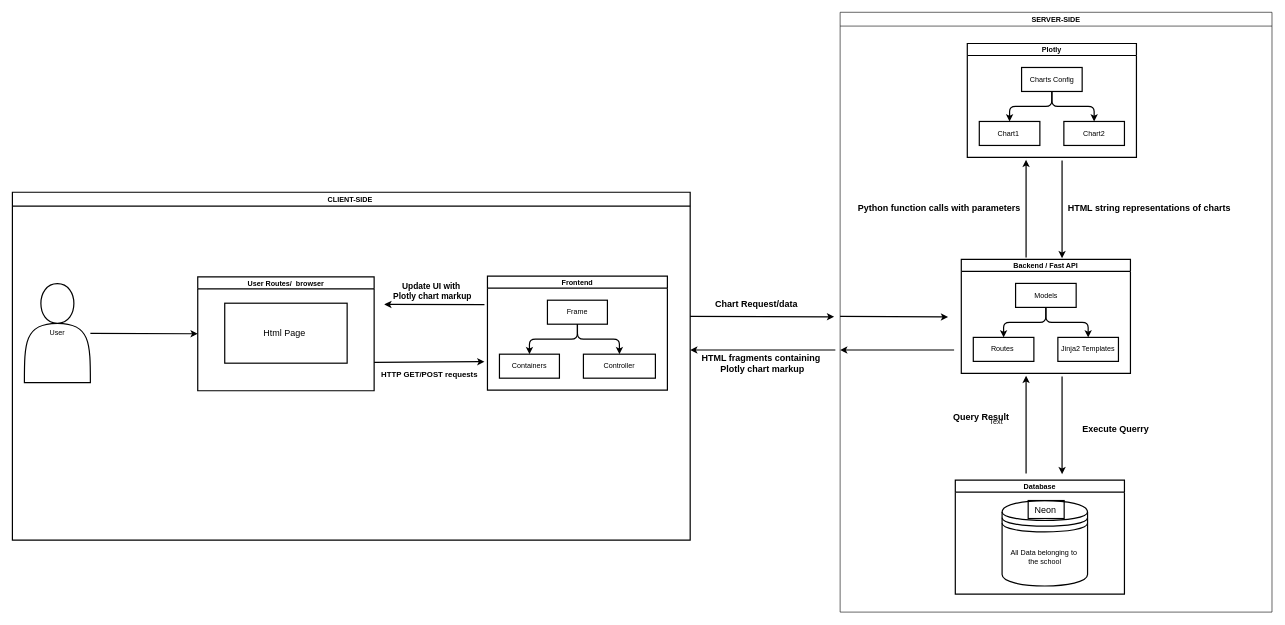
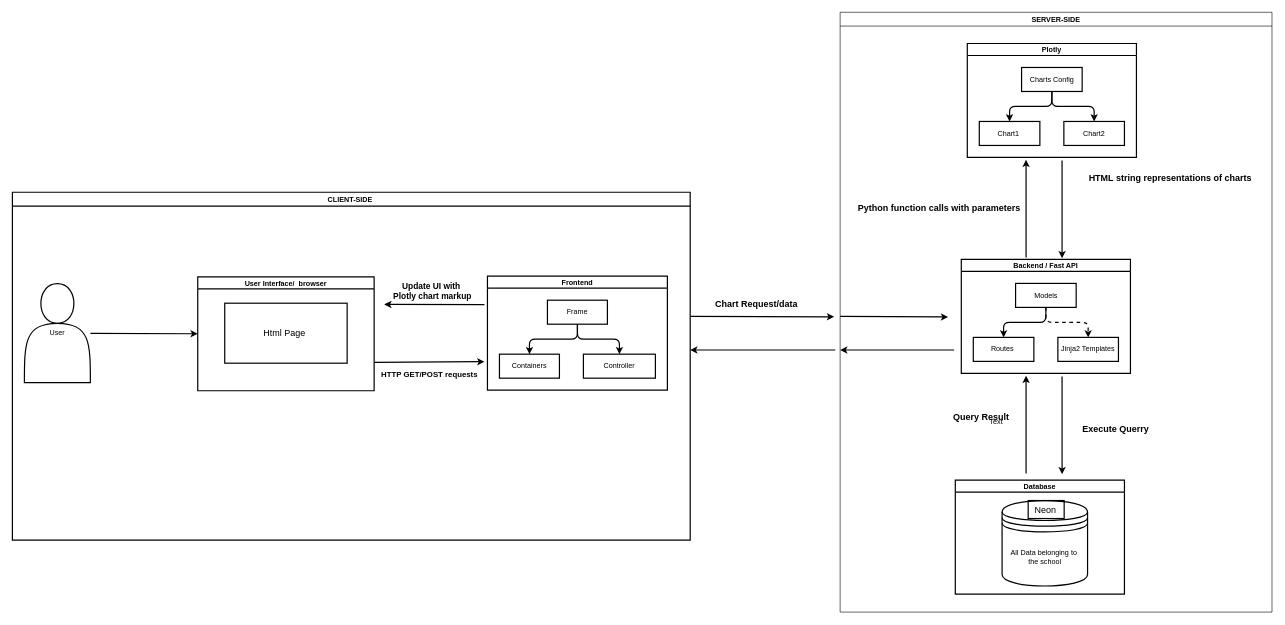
(1149, 207) -> (1170, 177)
(286, 283) -> (286, 283)
(1068, 323) -> (1068, 323)
(762, 363) -> none
